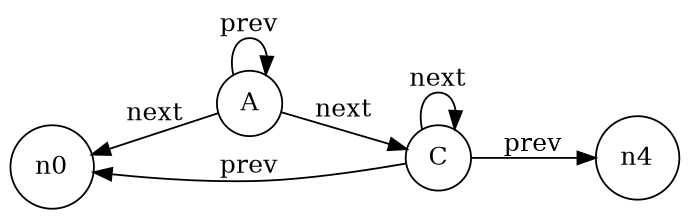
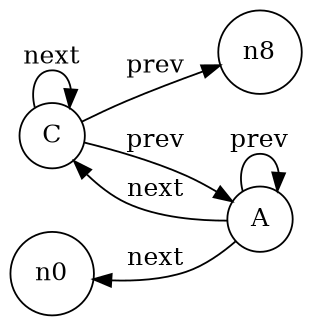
(638, 158) -> (260, 52)
(259, 181) -> (153, 163)
